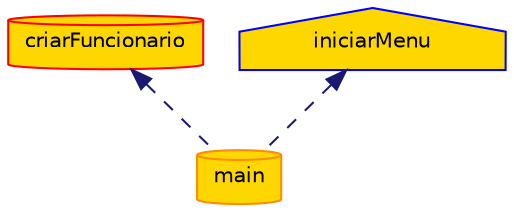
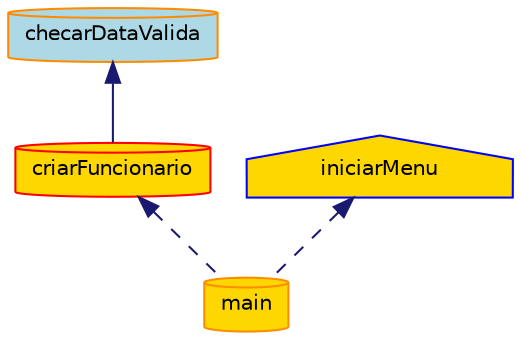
none -> (113, 35)
